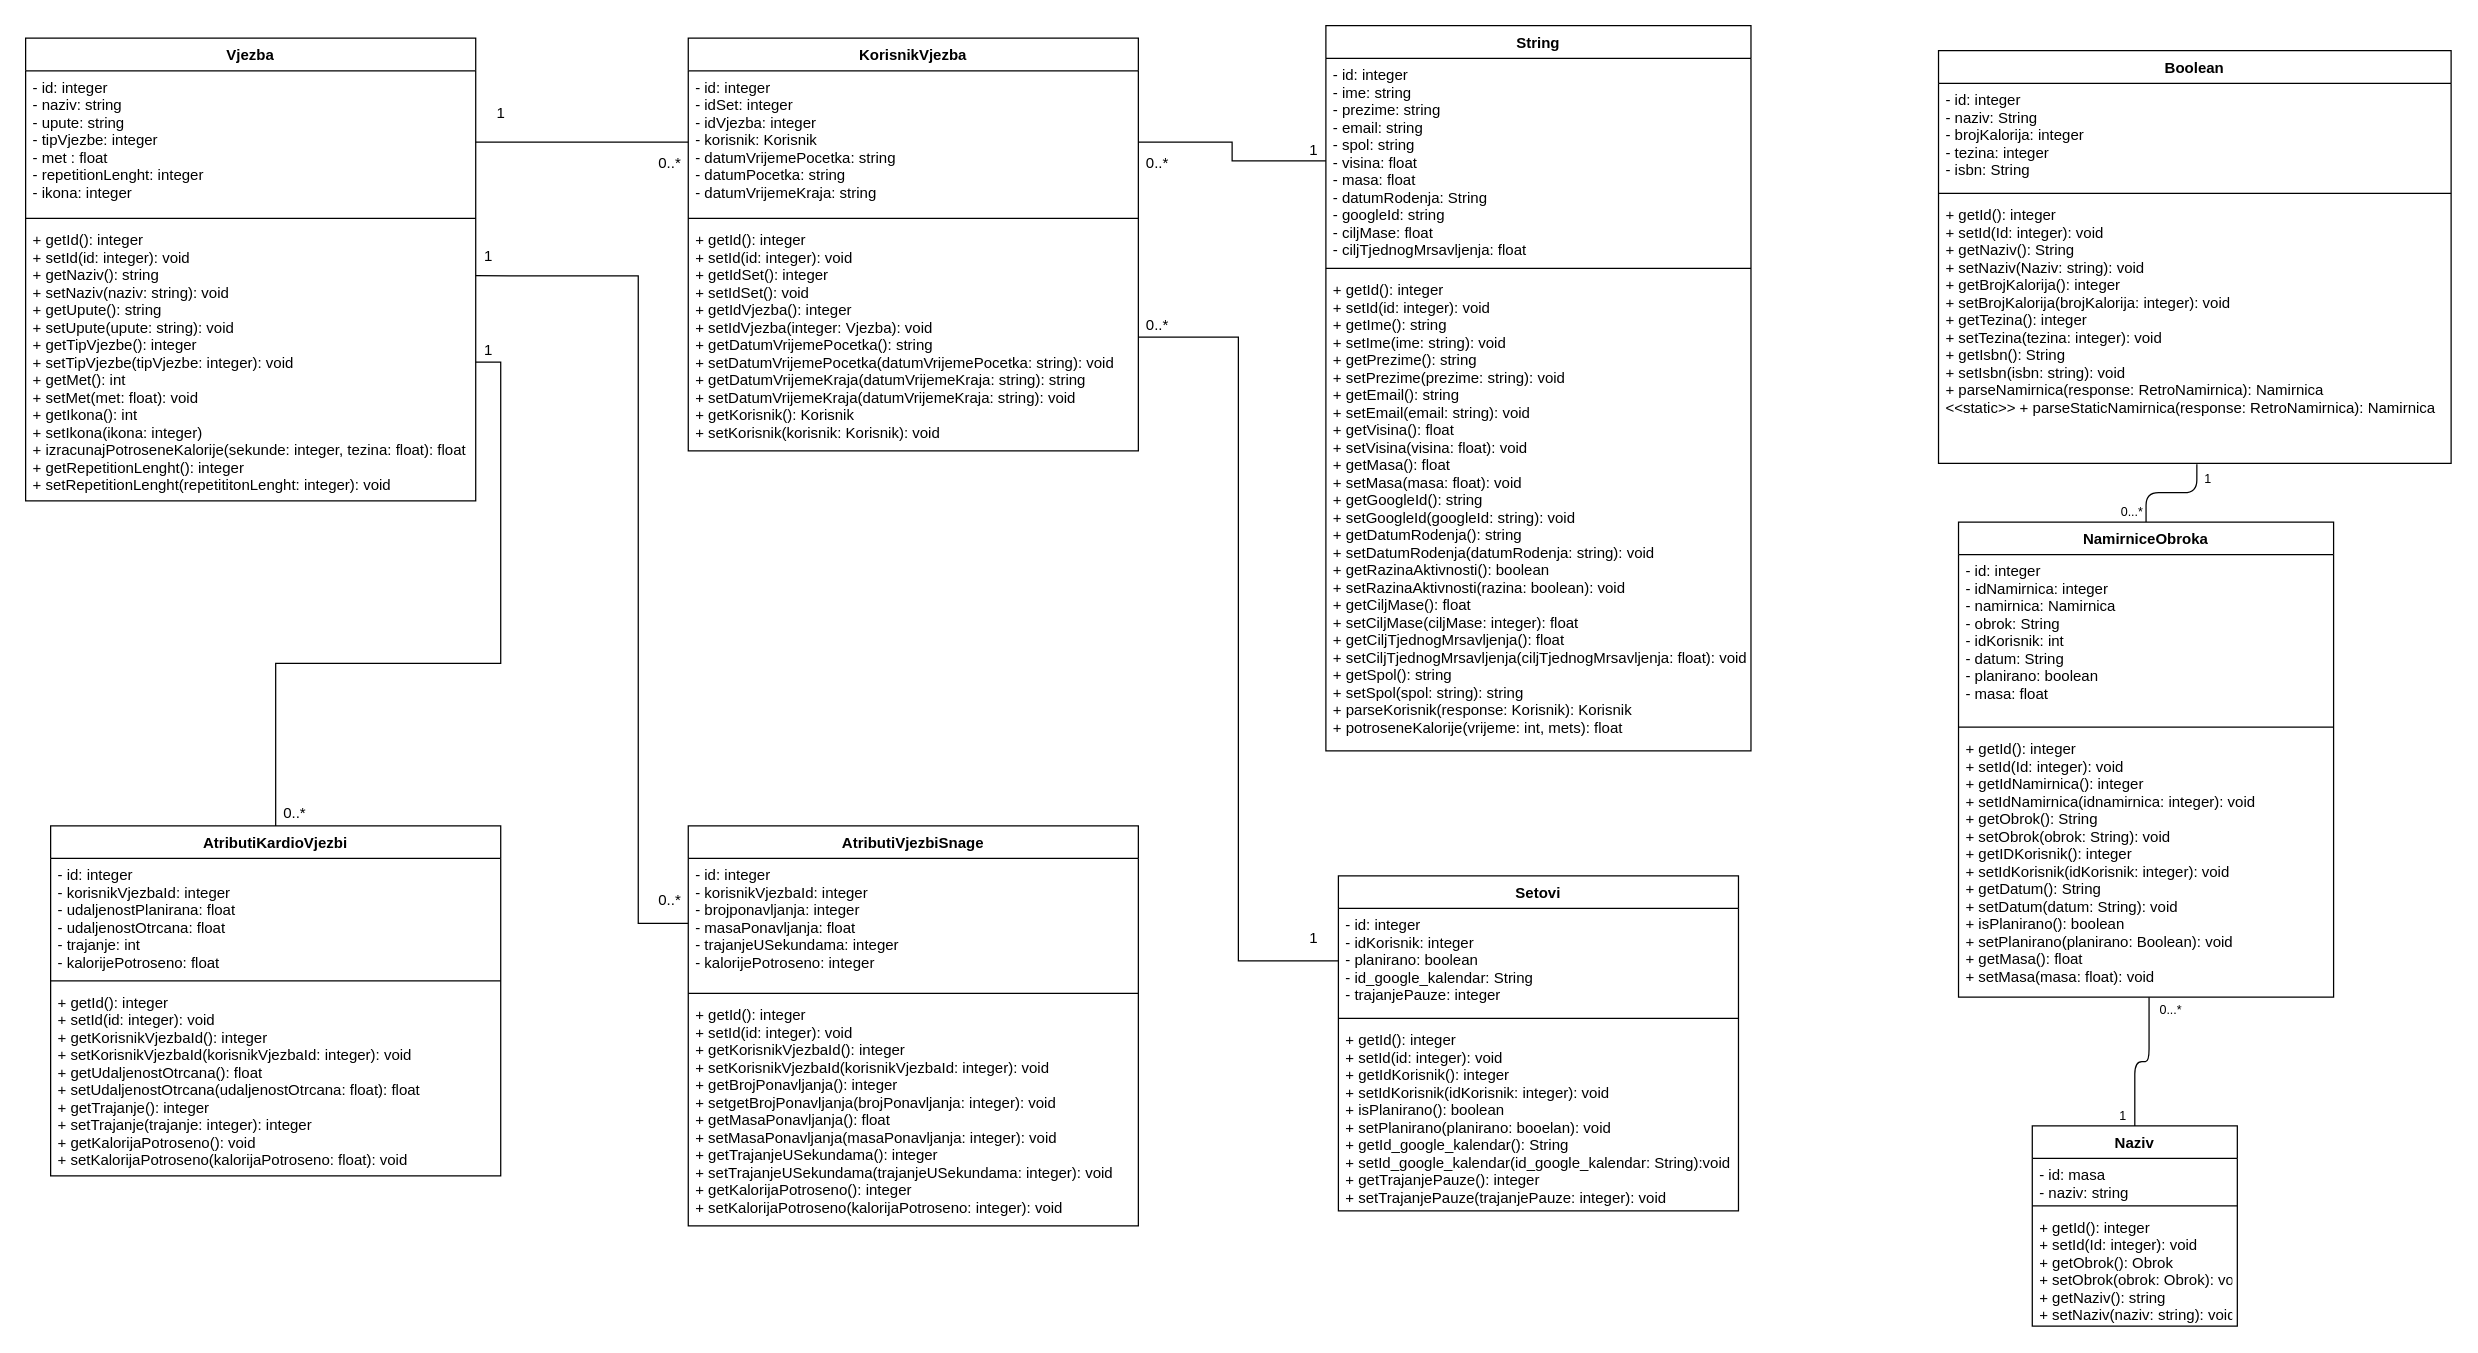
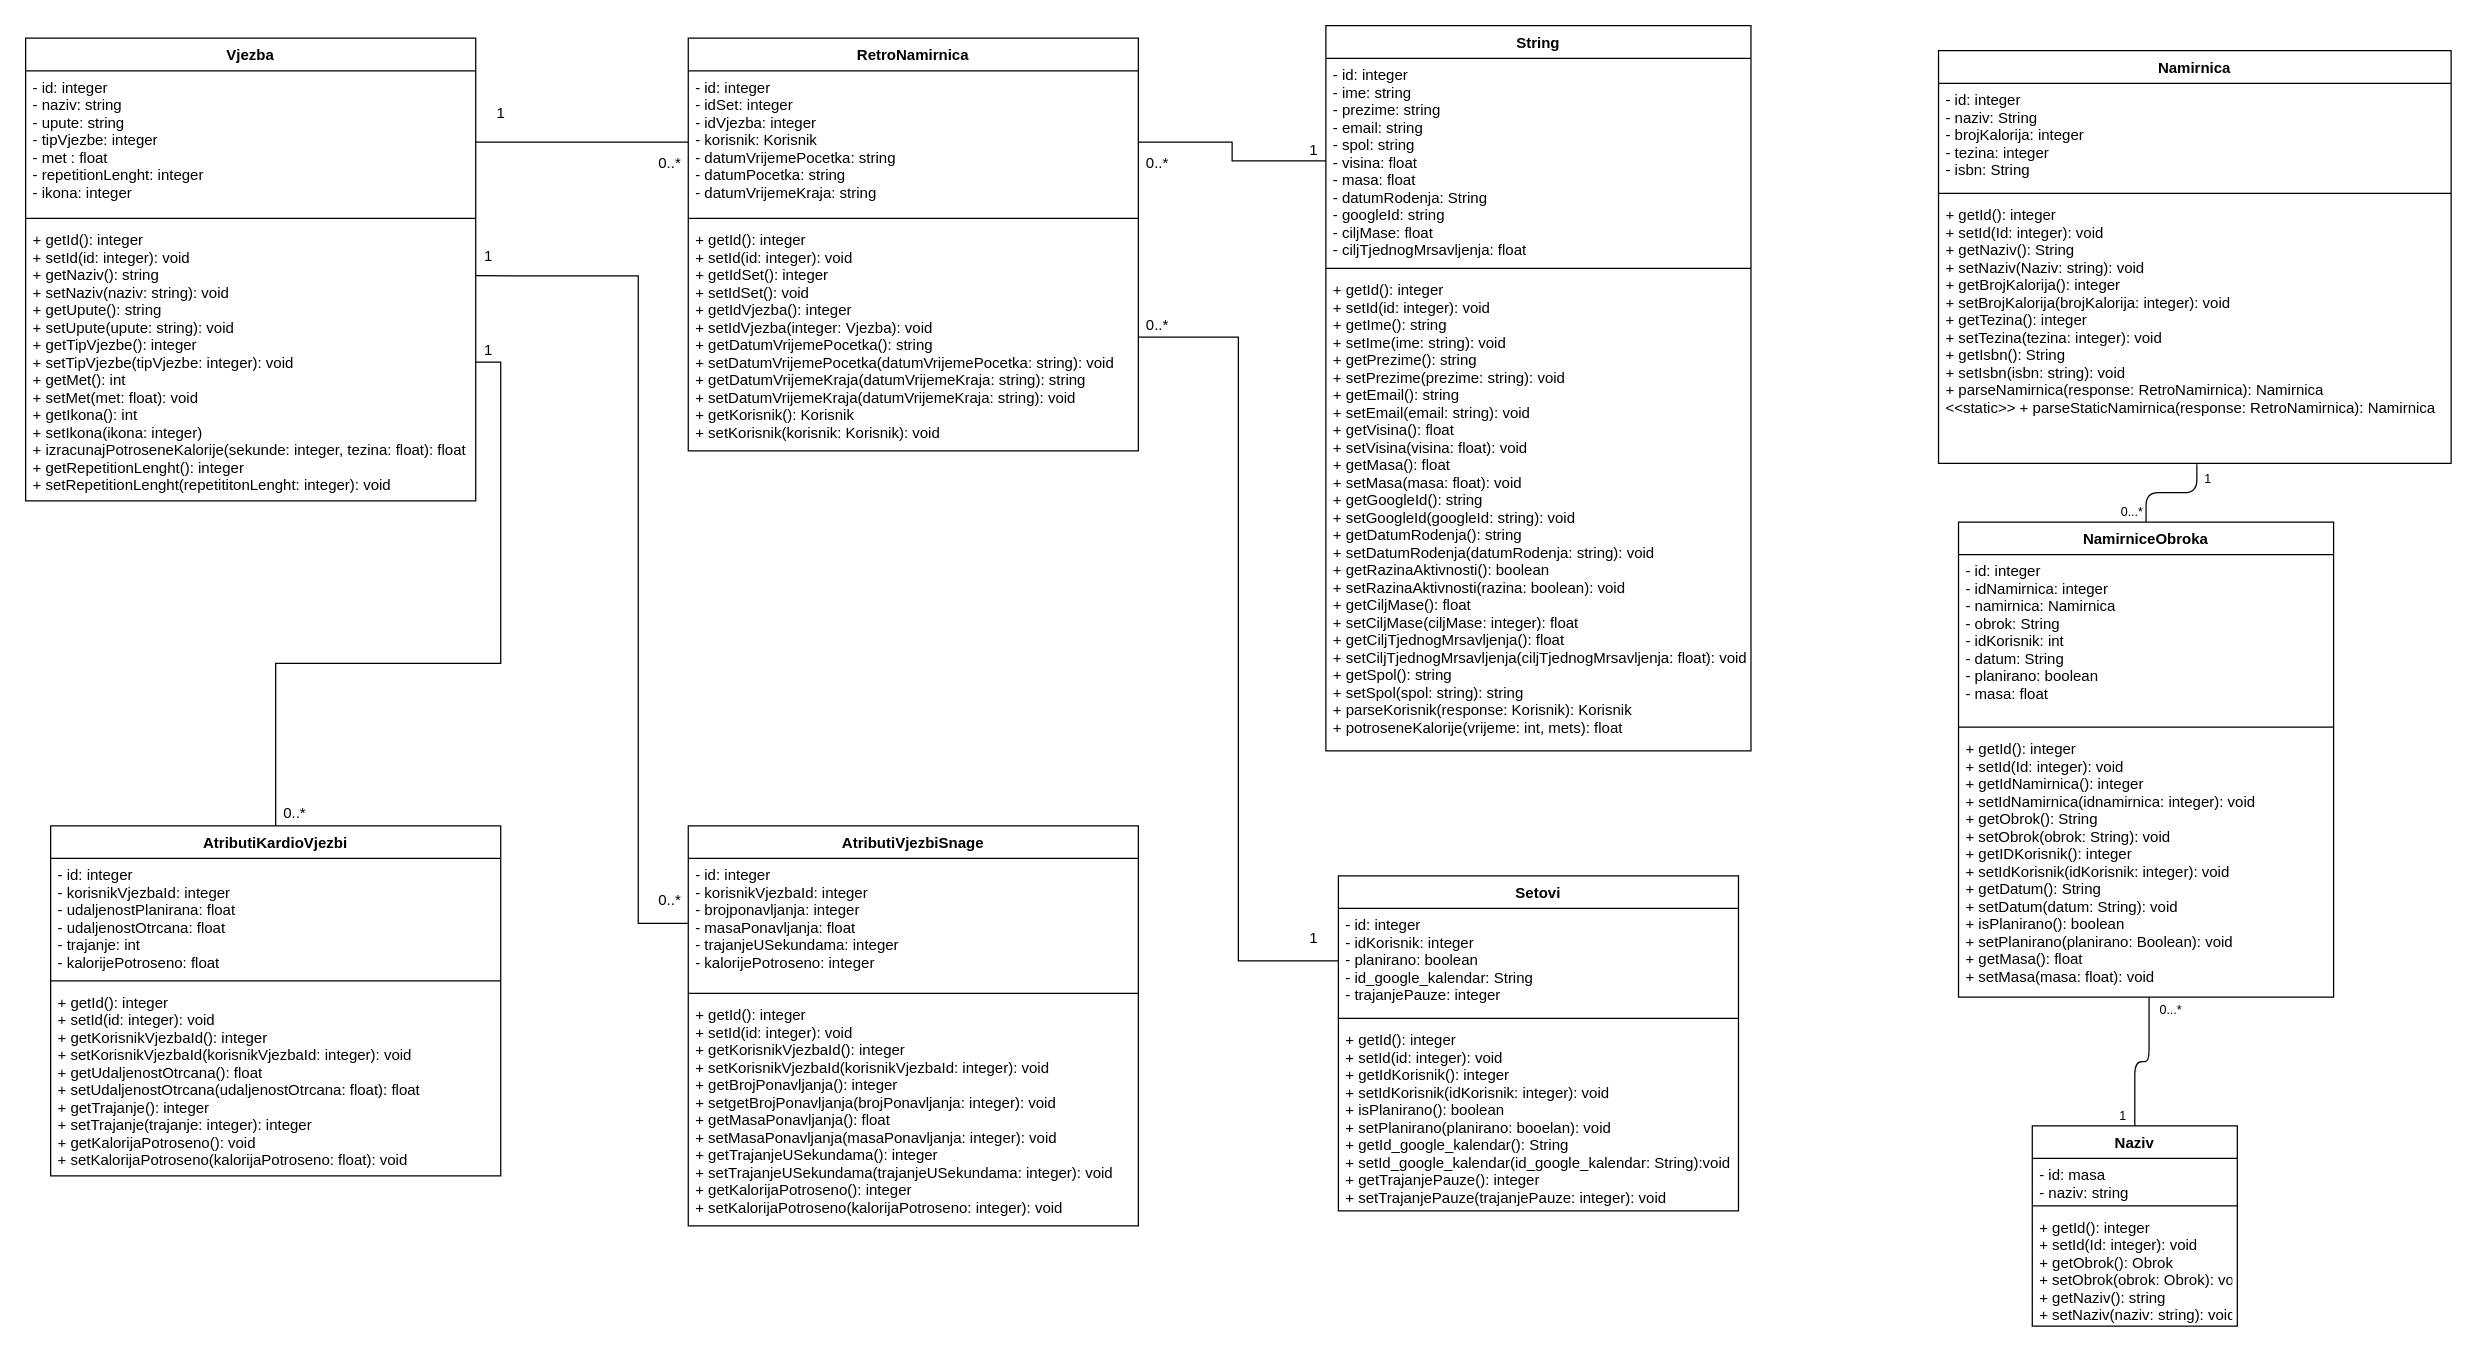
(913, 55) -> (913, 55)
(2194, 68) -> (2194, 68)
